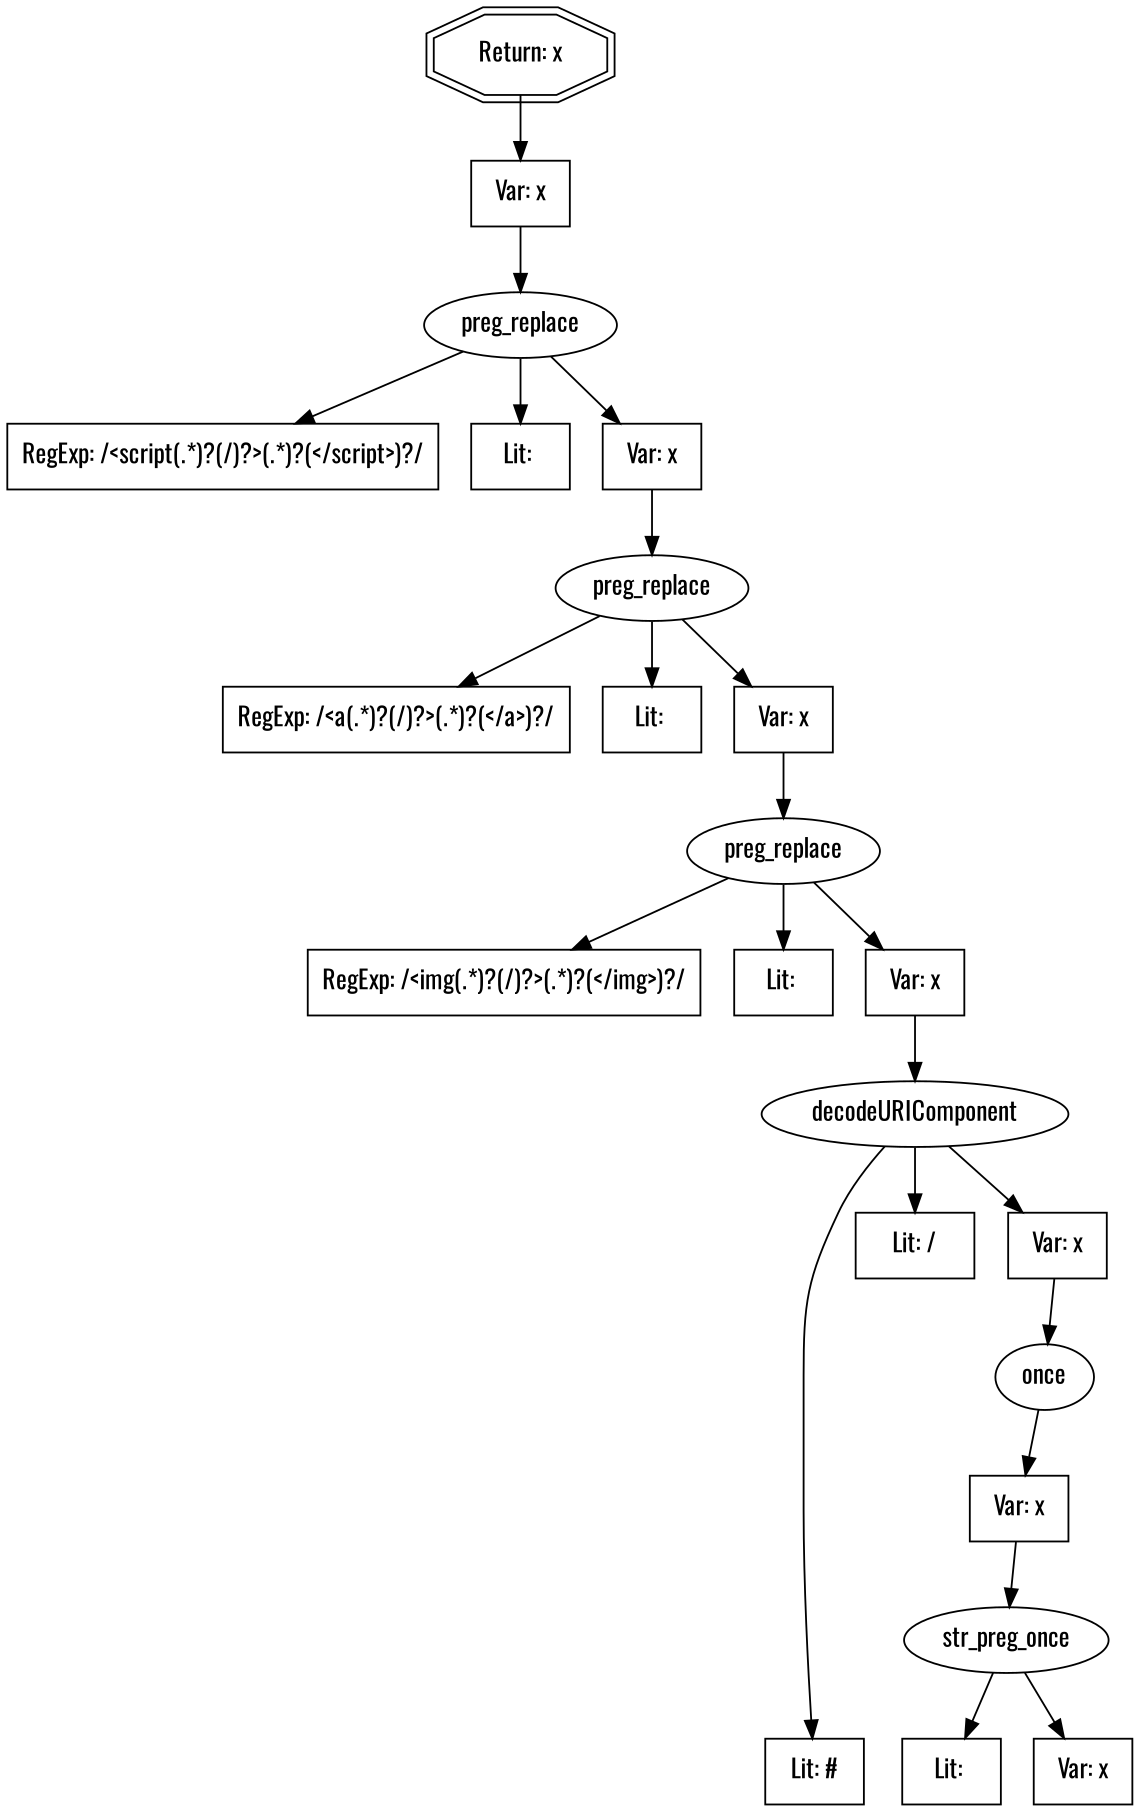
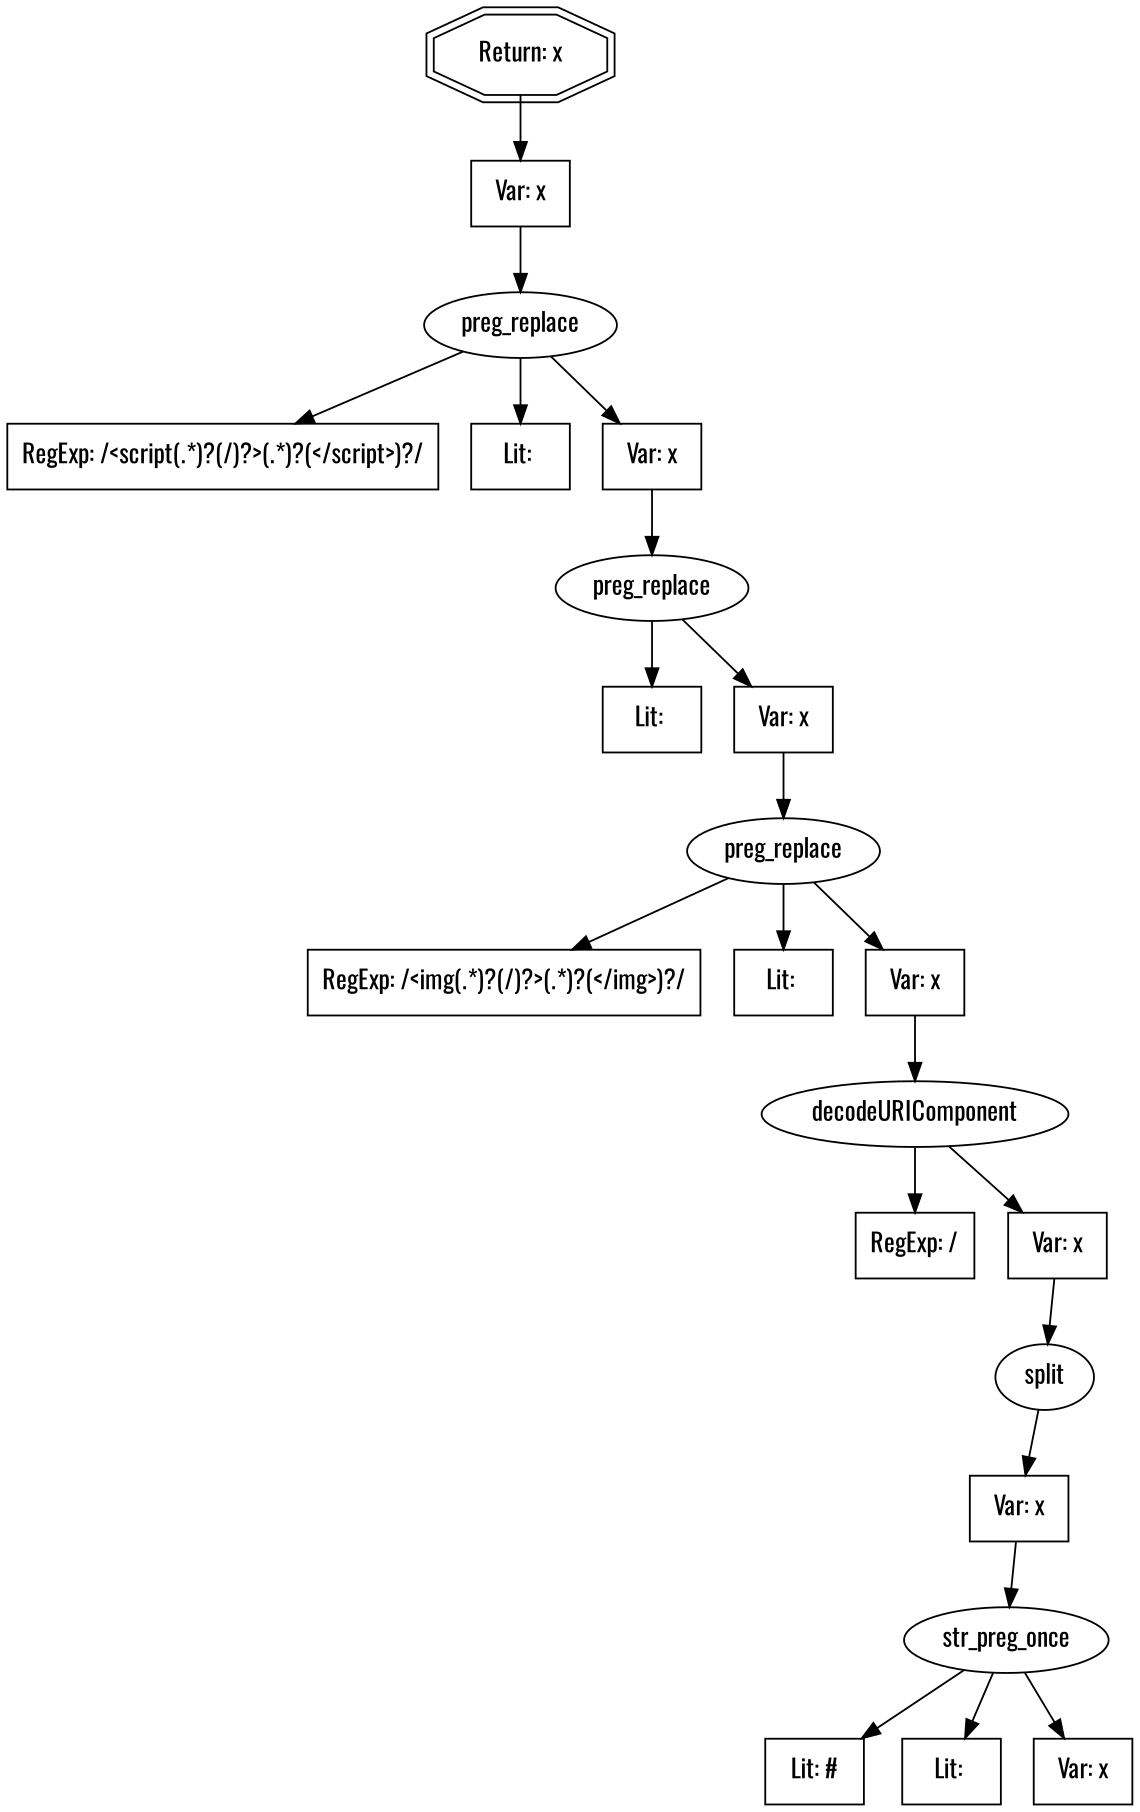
(396, 720) -> none
(915, 1246) -> (915, 1246)
(1045, 1377) -> (1045, 1377)
(804, 1423) -> (920, 1699)
